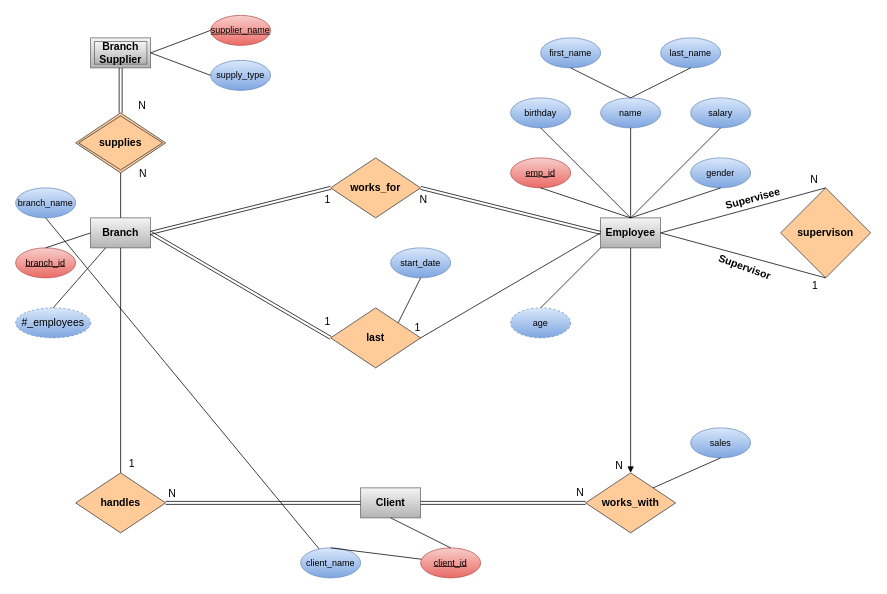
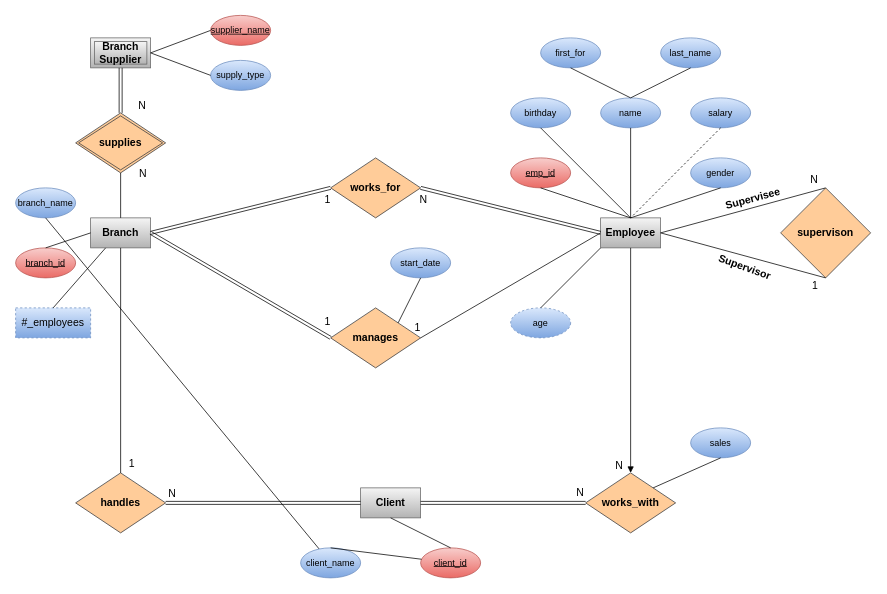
(570, 53) -> (570, 53)
(677, 171) -> (677, 171)
(53, 323) -> (53, 323)
(375, 338) -> (375, 338)
